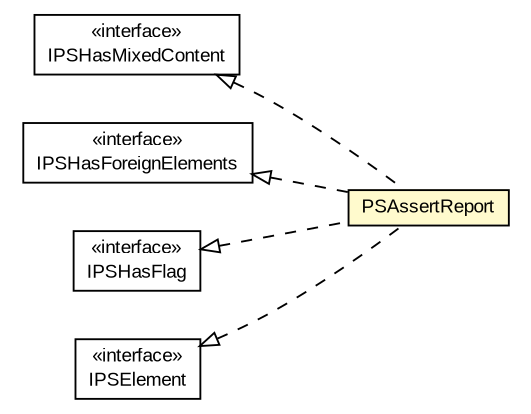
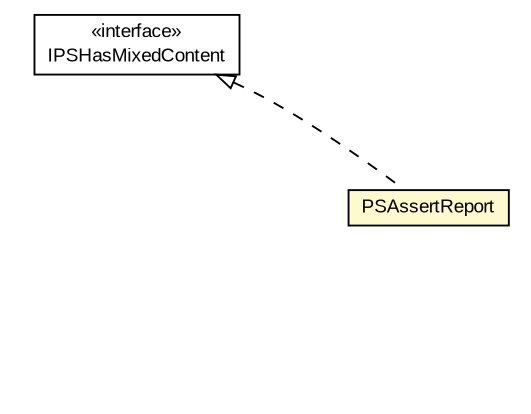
(137, 153) -> none
(137, 261) -> none
(137, 369) -> none
